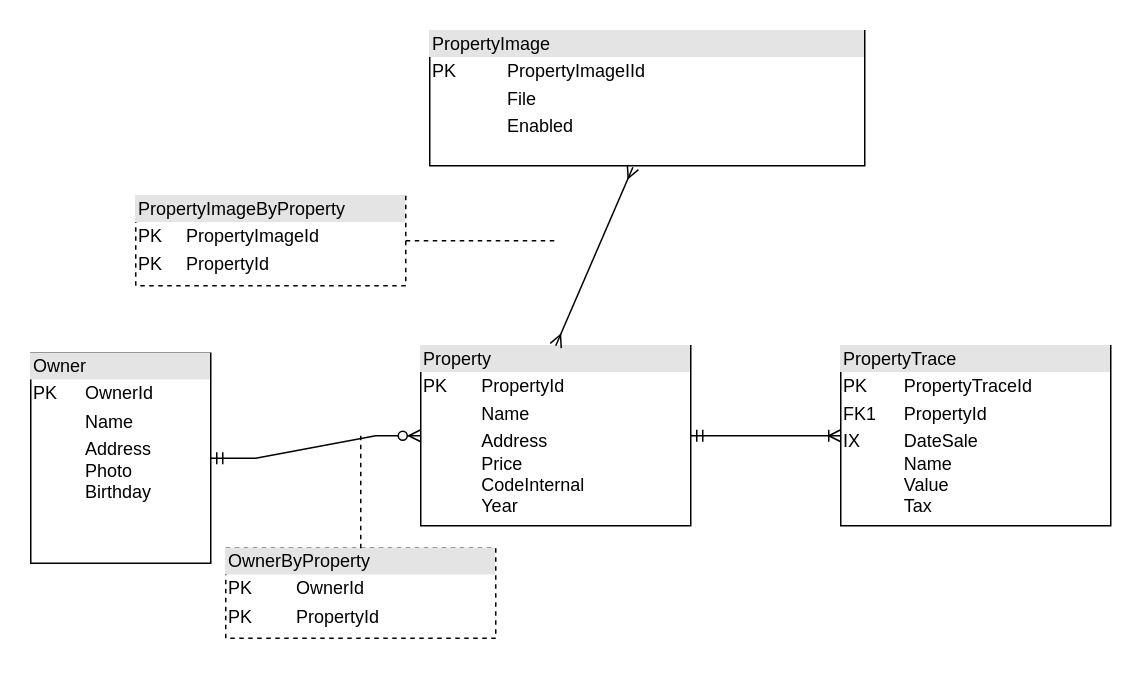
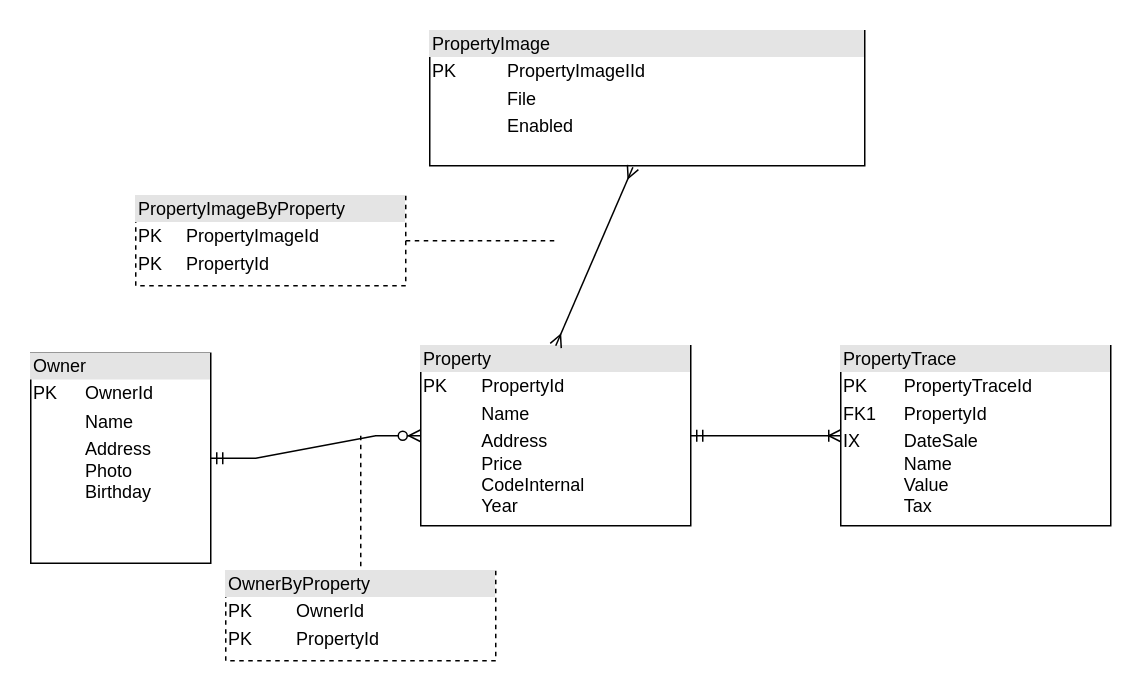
(361, 593) -> (361, 616)
